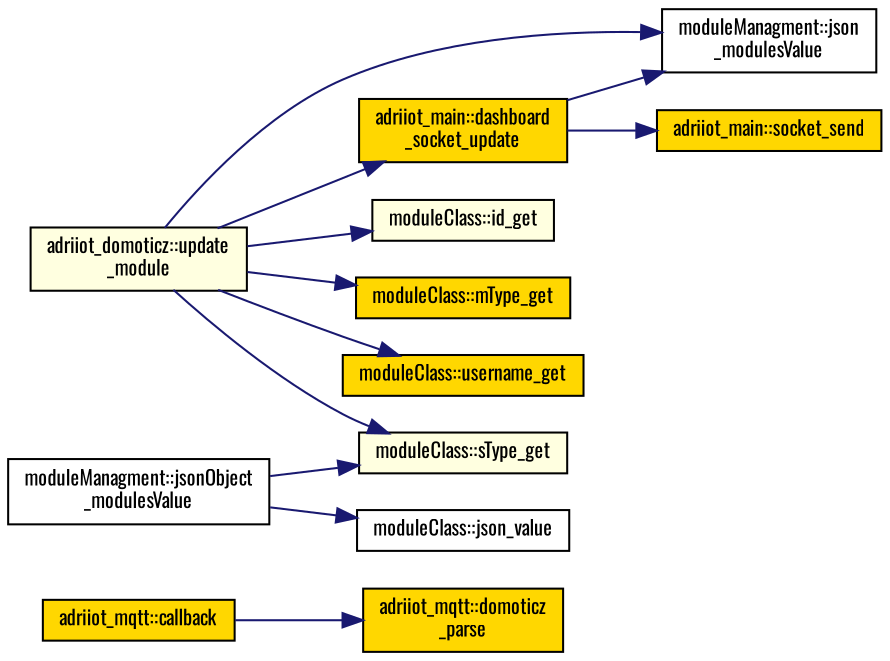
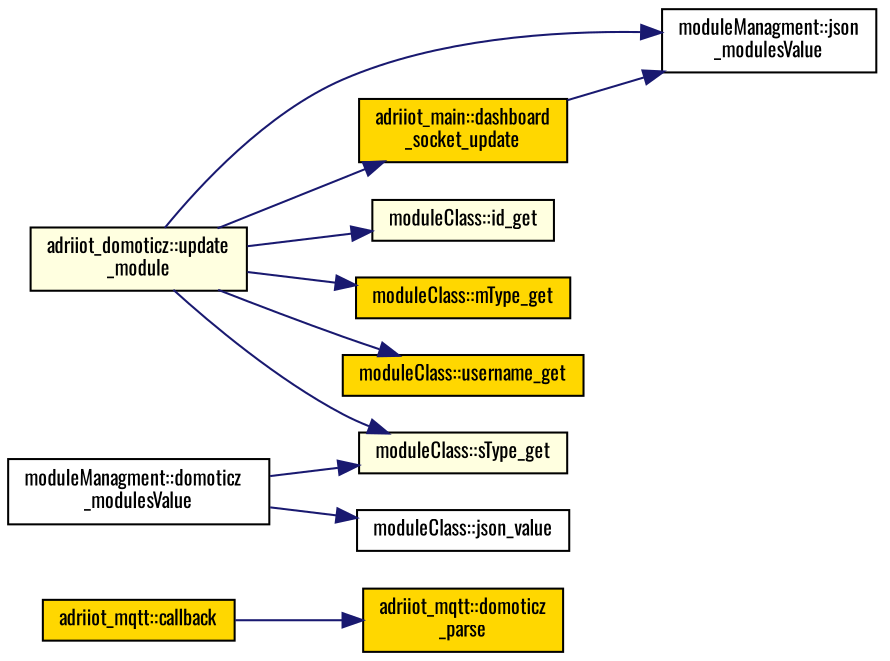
(769, 131) -> none
(139, 492) -> (139, 492)
